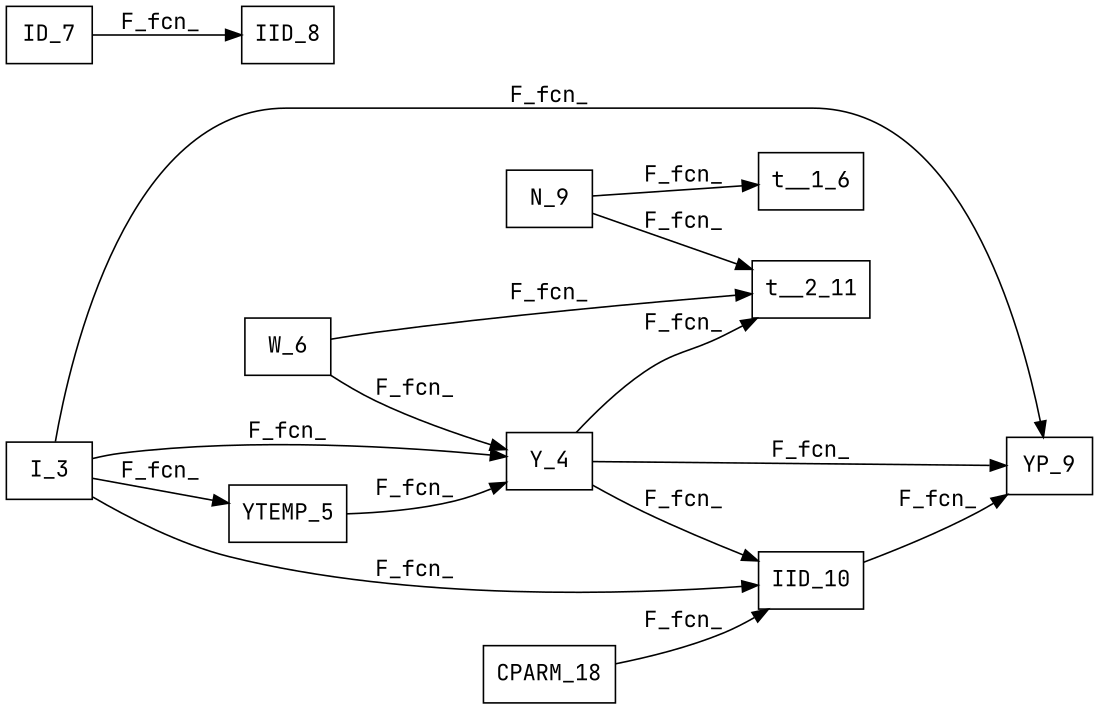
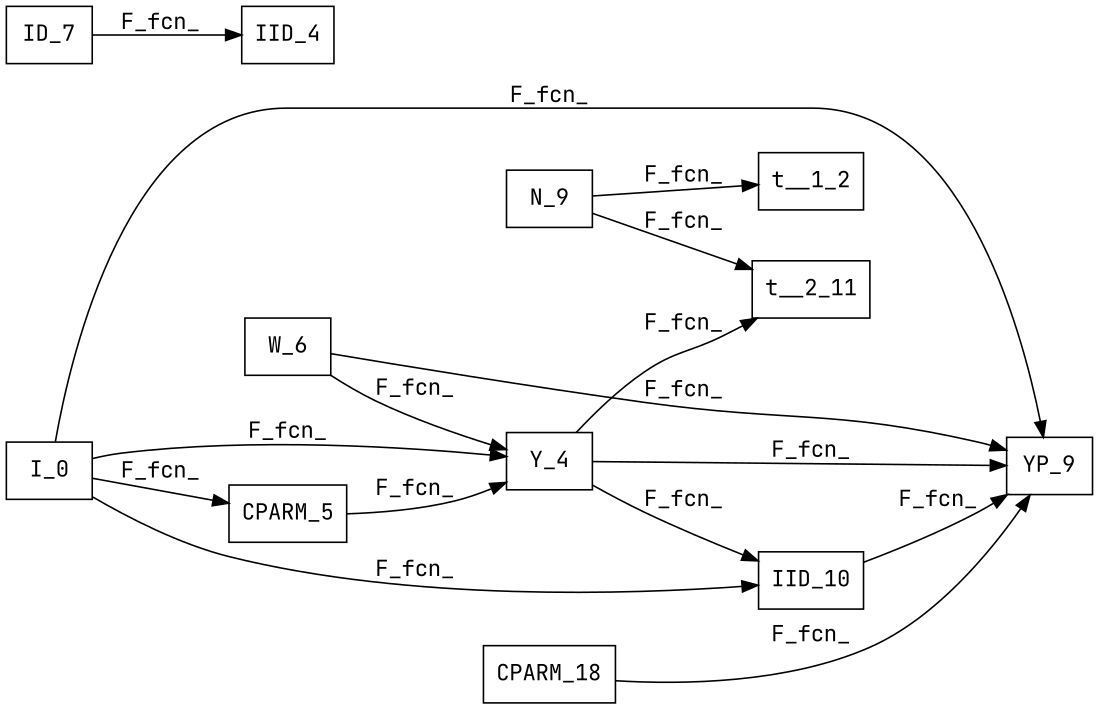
(288, 35) -> (288, 35)
(811, 181) -> (811, 181)
(533, 314) -> (660, 404)
(49, 471) -> (49, 471)
(288, 514) -> (288, 514)
(687, 646) -> (846, 656)
